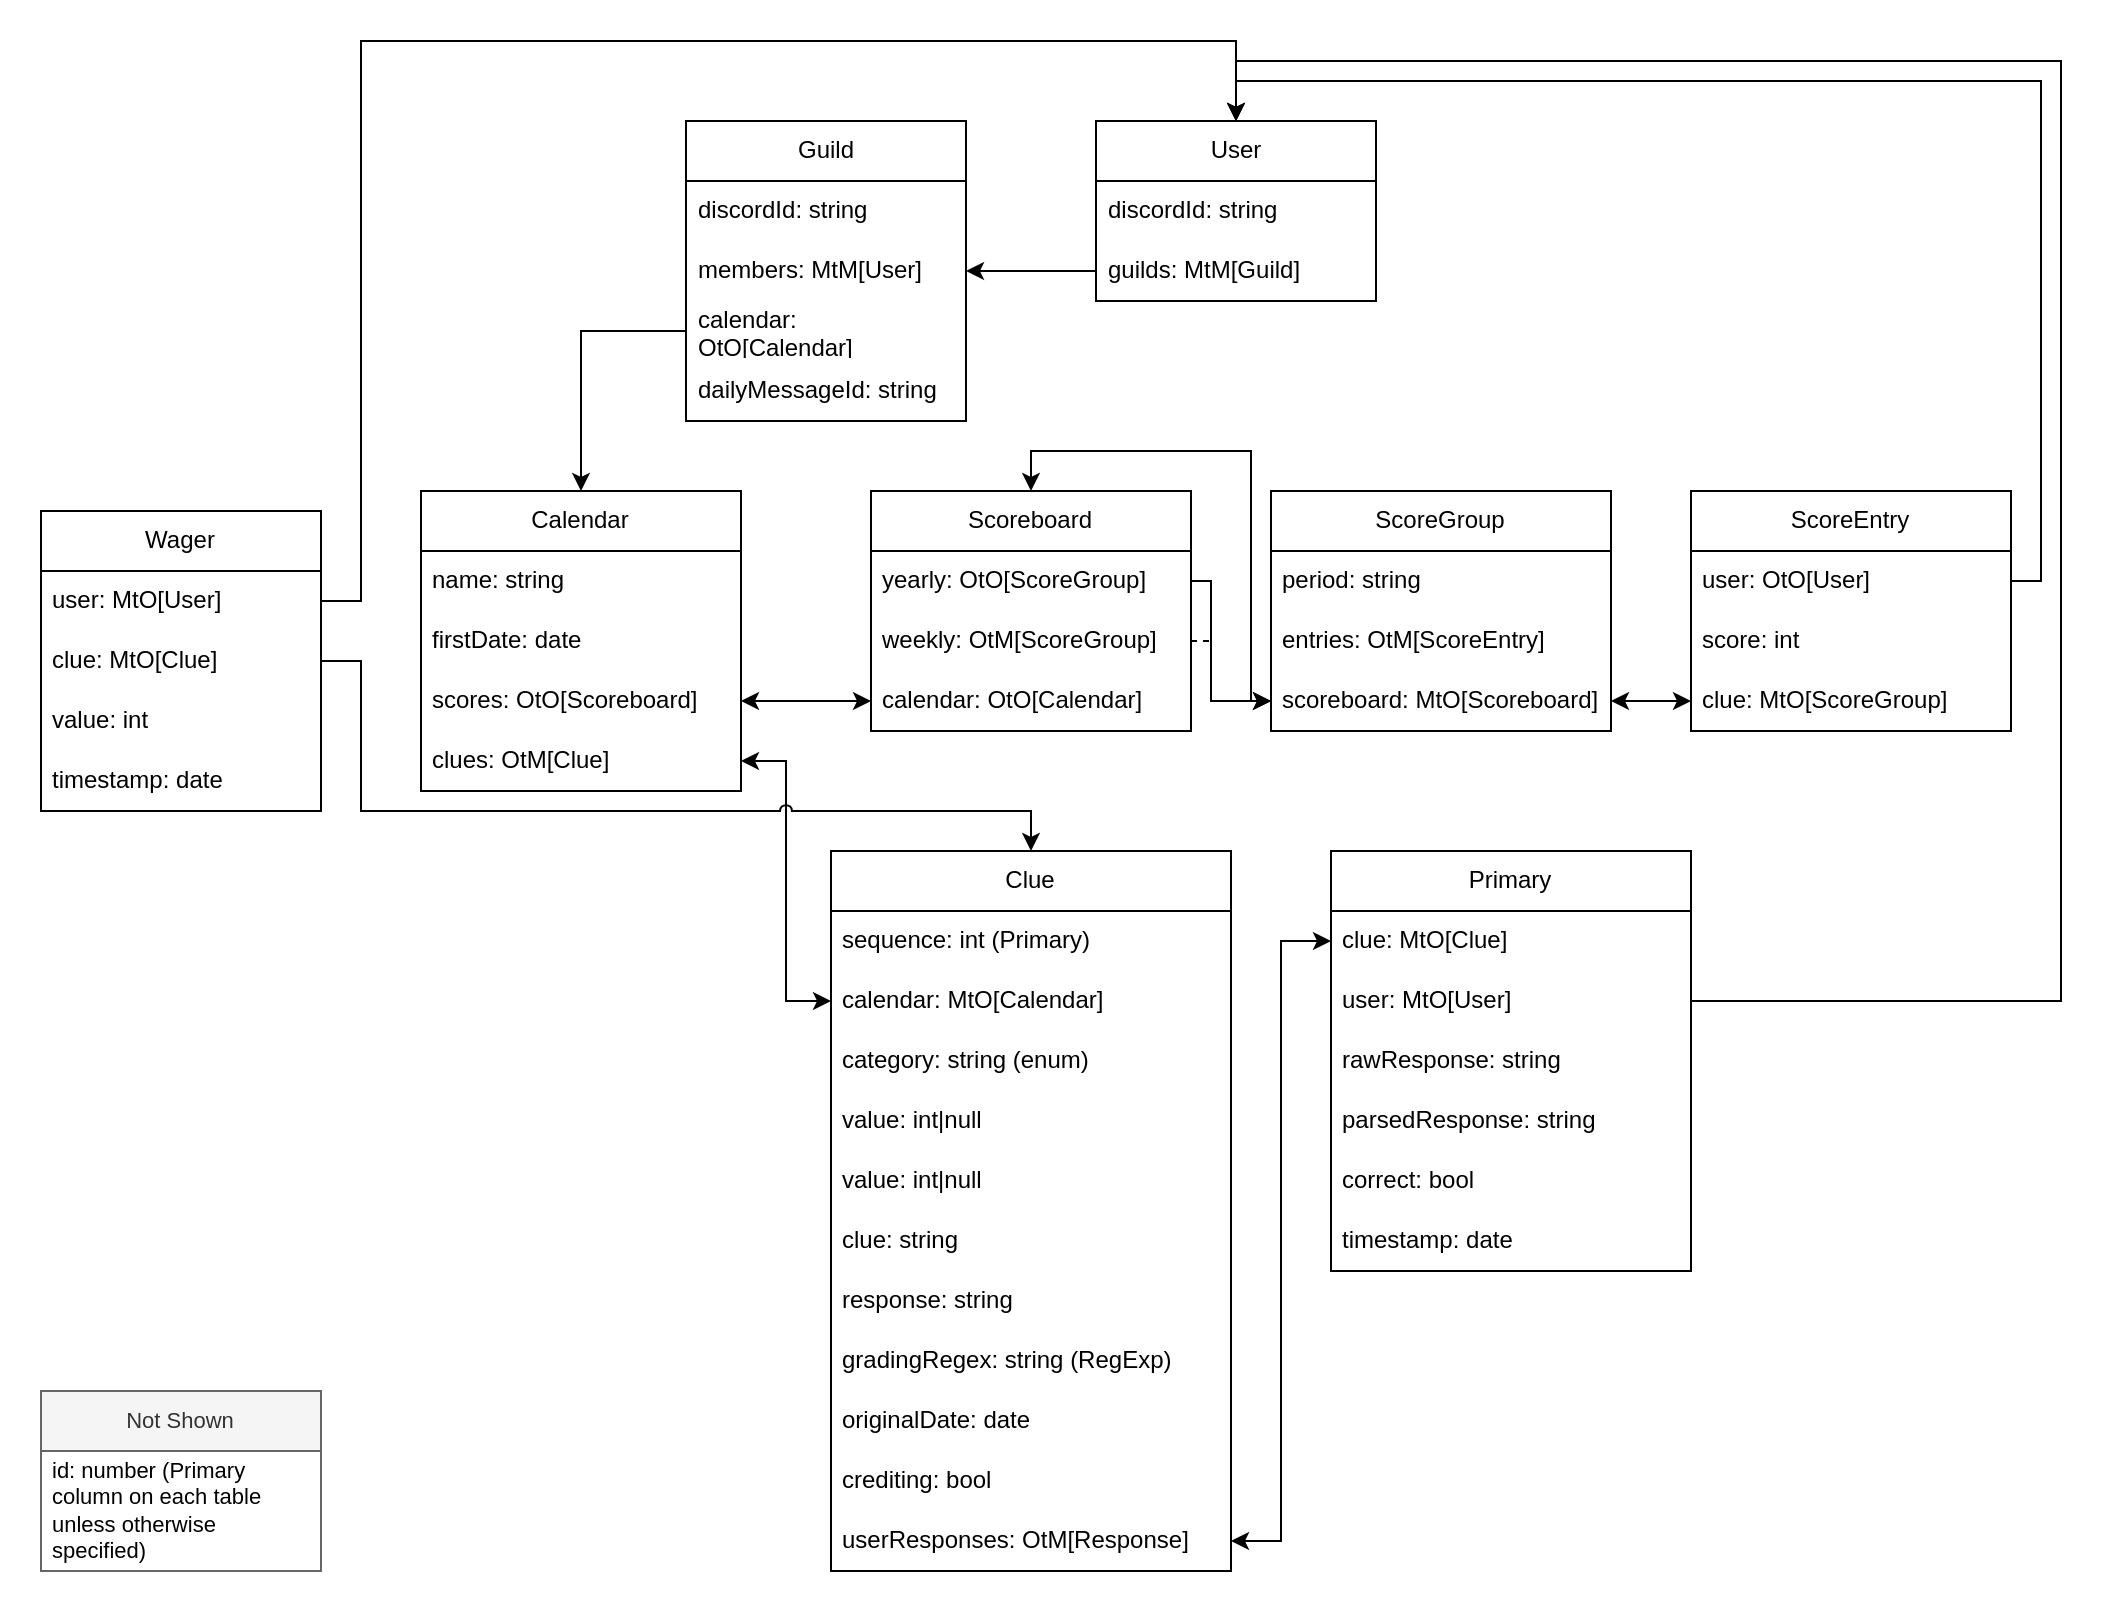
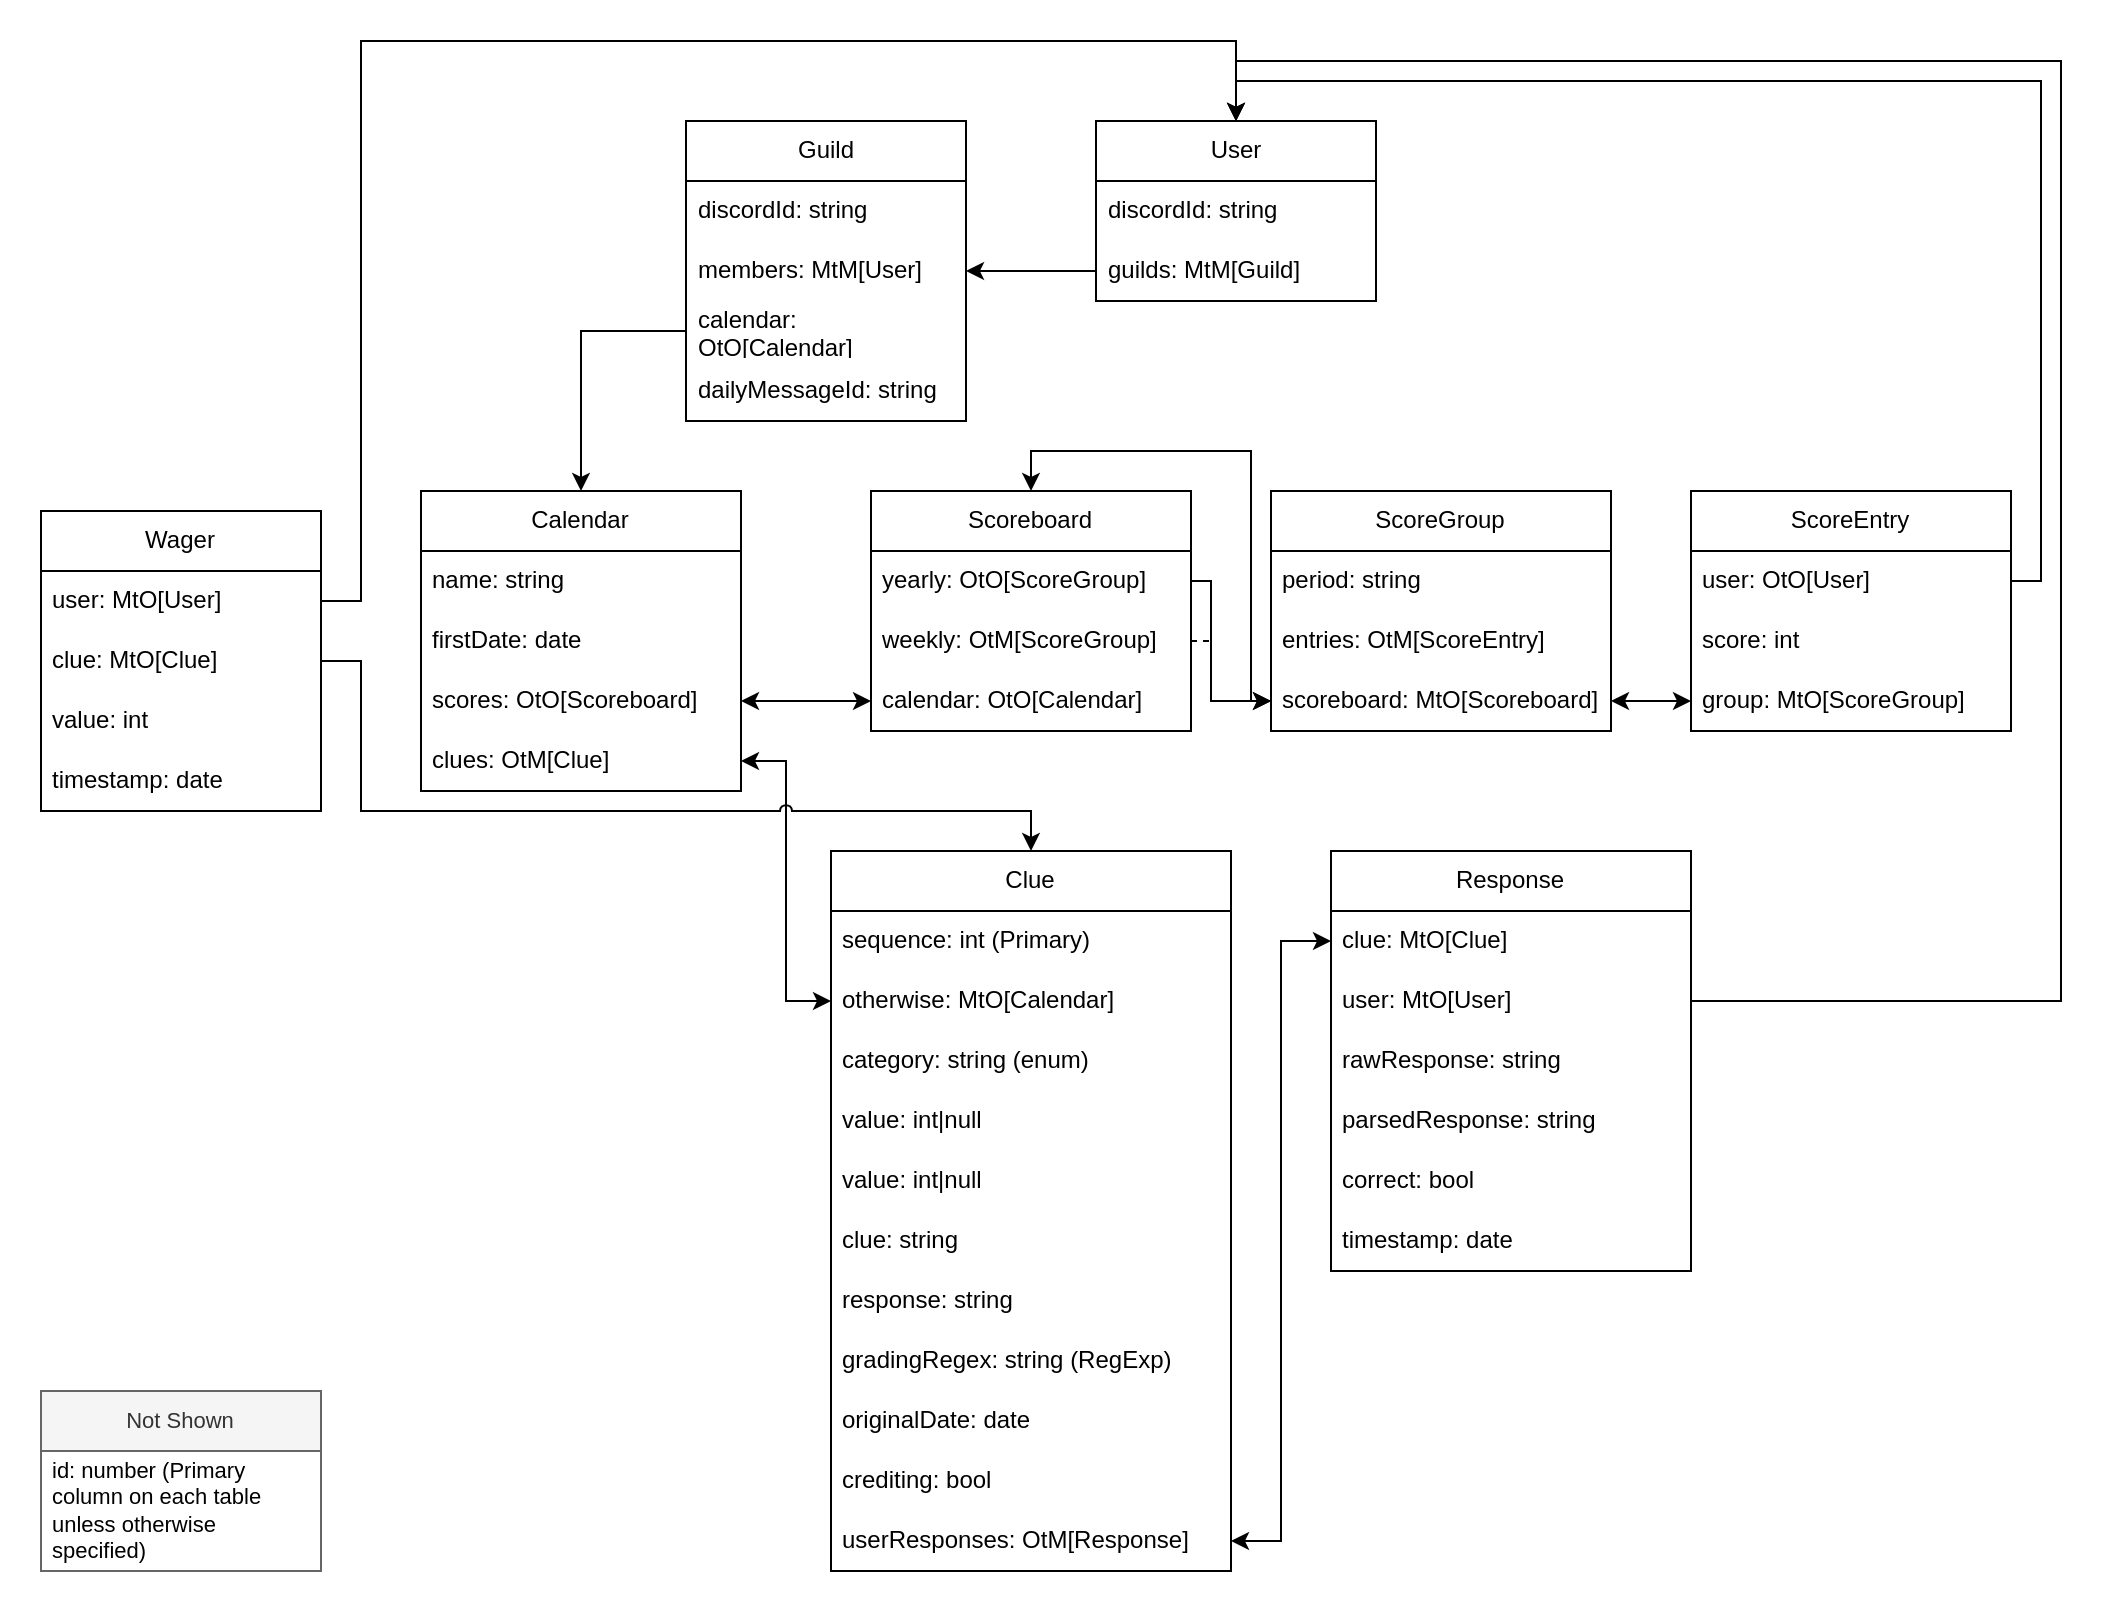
(1835, 701) -> (1845, 701)
(1511, 881) -> (1511, 881)
(985, 1001) -> (992, 1001)
